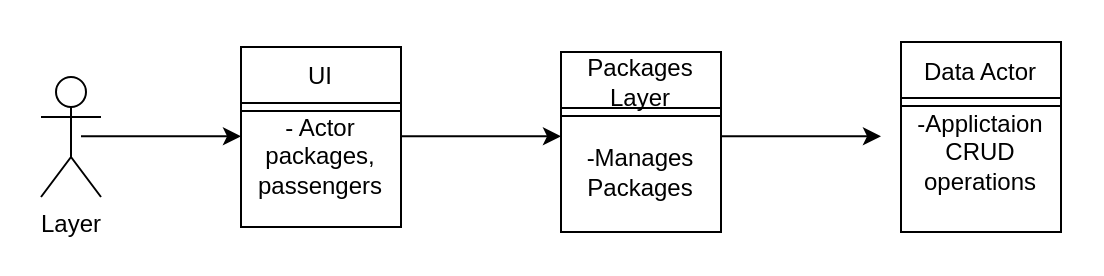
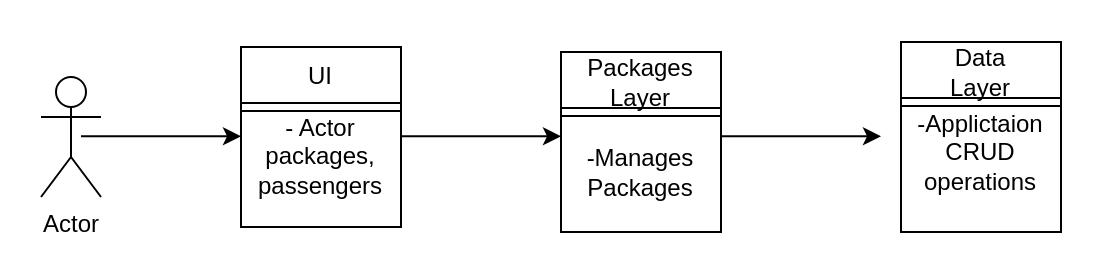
(981, 73) -> (981, 73)
(72, 225) -> (72, 225)
